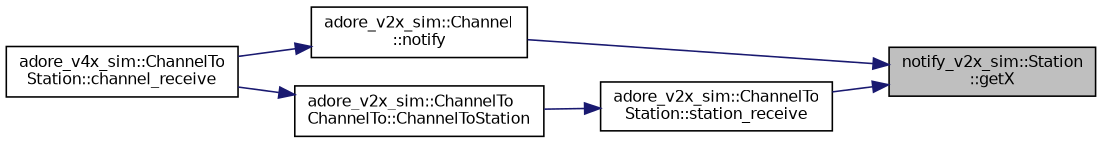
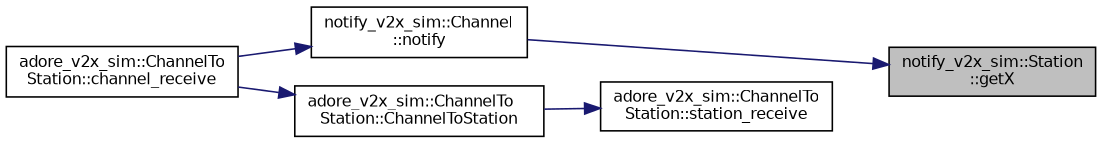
(419, 32) -> (419, 32)
(122, 72) -> (122, 72)
(852, 89) -> none
(419, 111) -> (419, 111)
